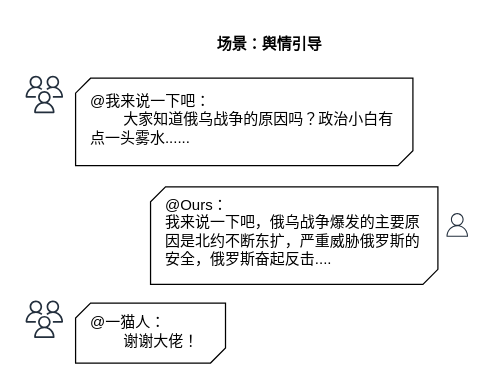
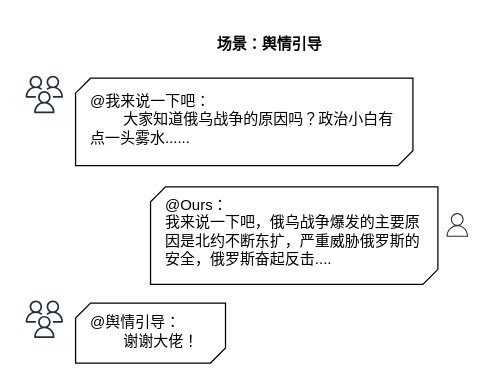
(128, 332) -> (132, 332)
